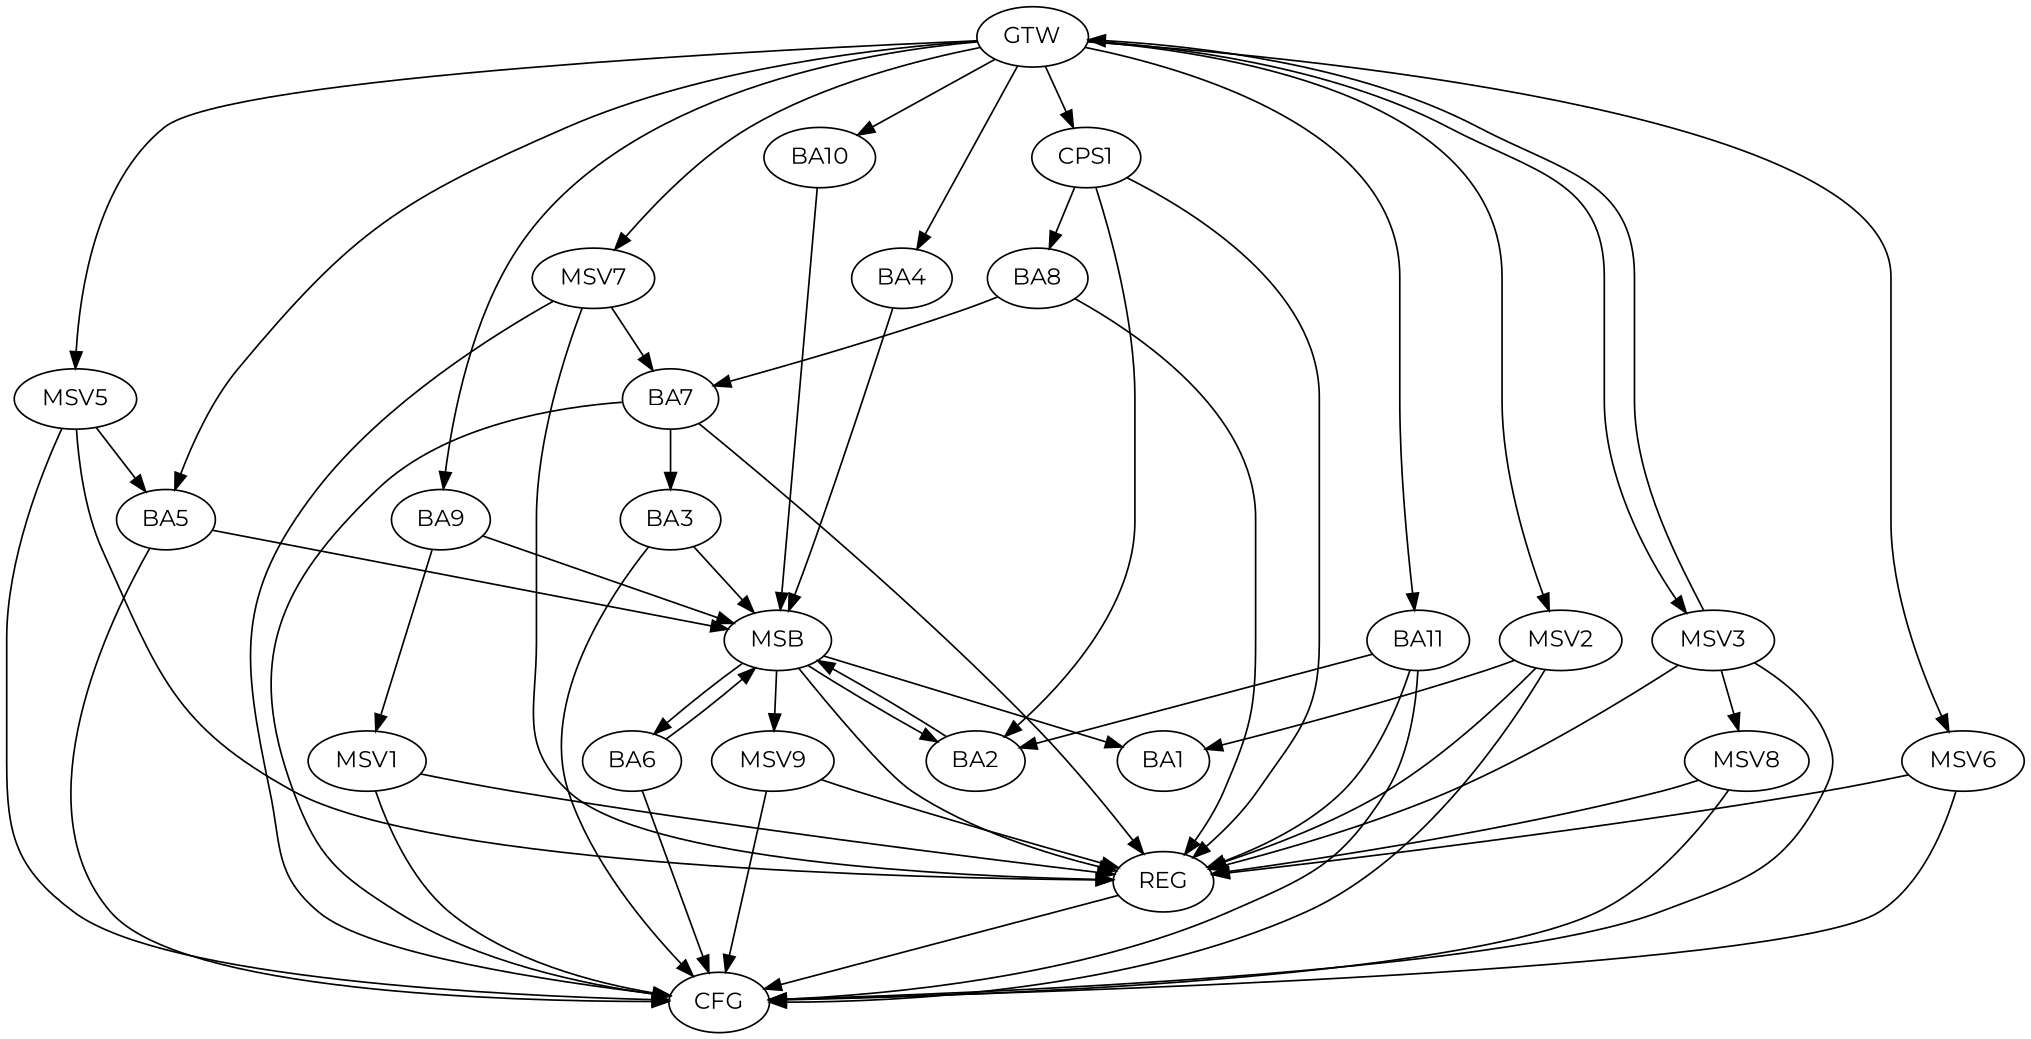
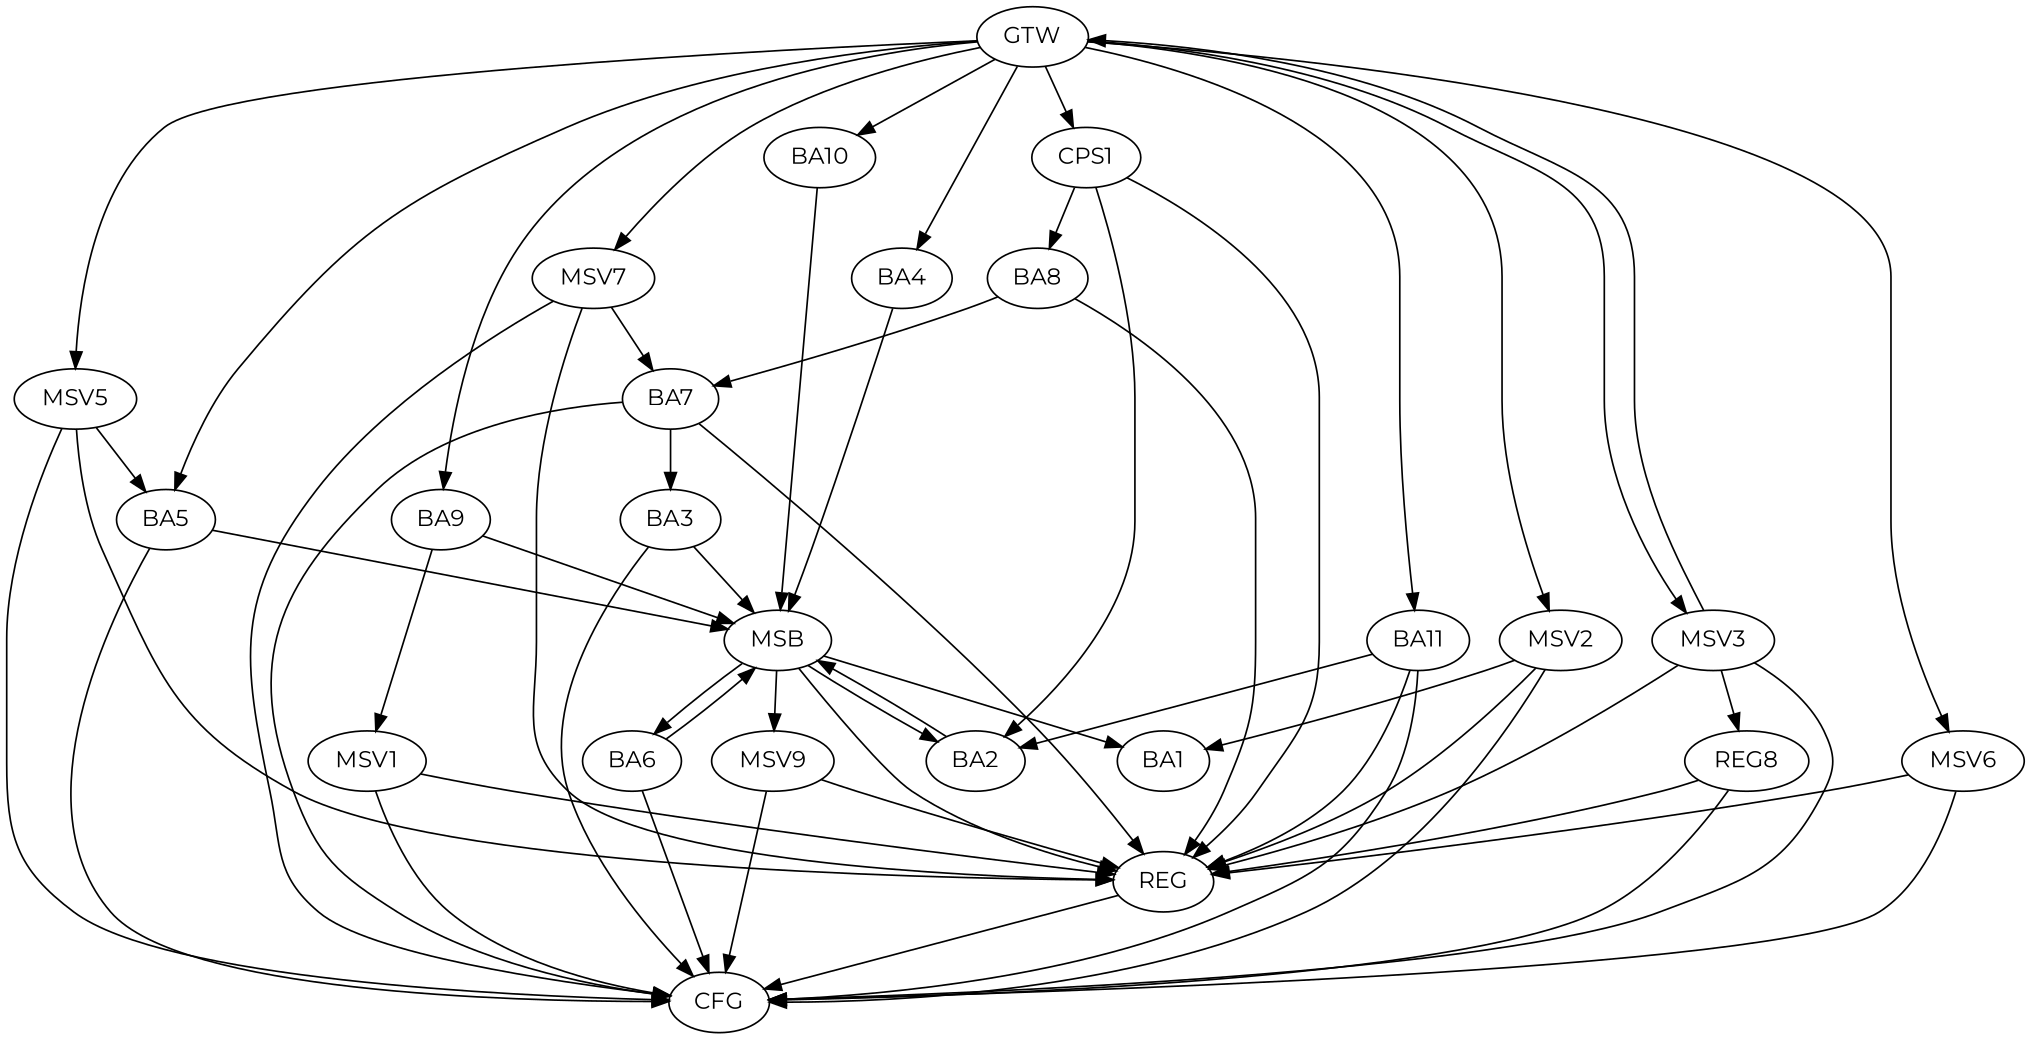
(1747, 761) -> (1747, 761)
